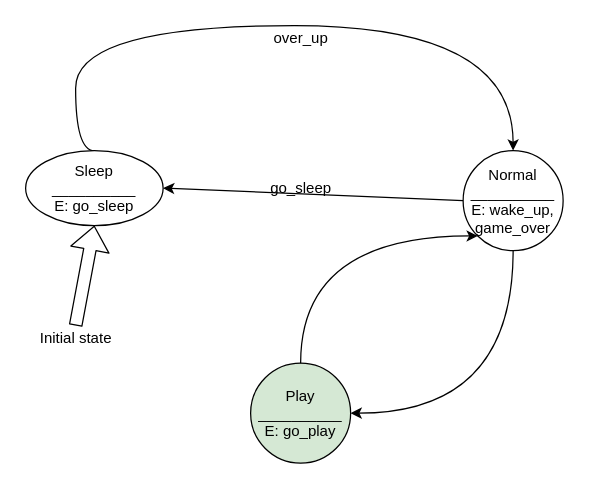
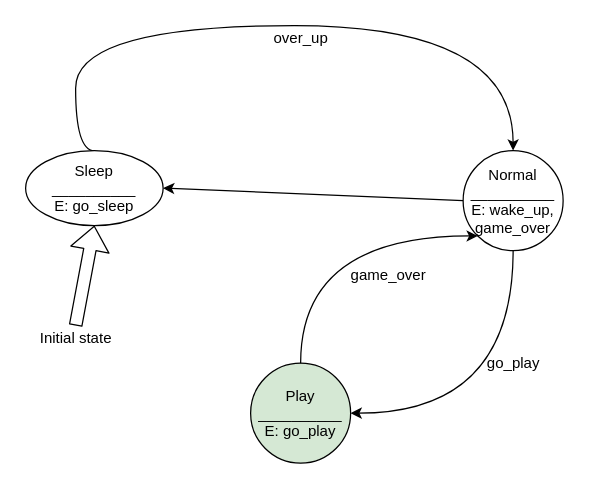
(301, 188) -> none
none -> (388, 276)
none -> (513, 363)
